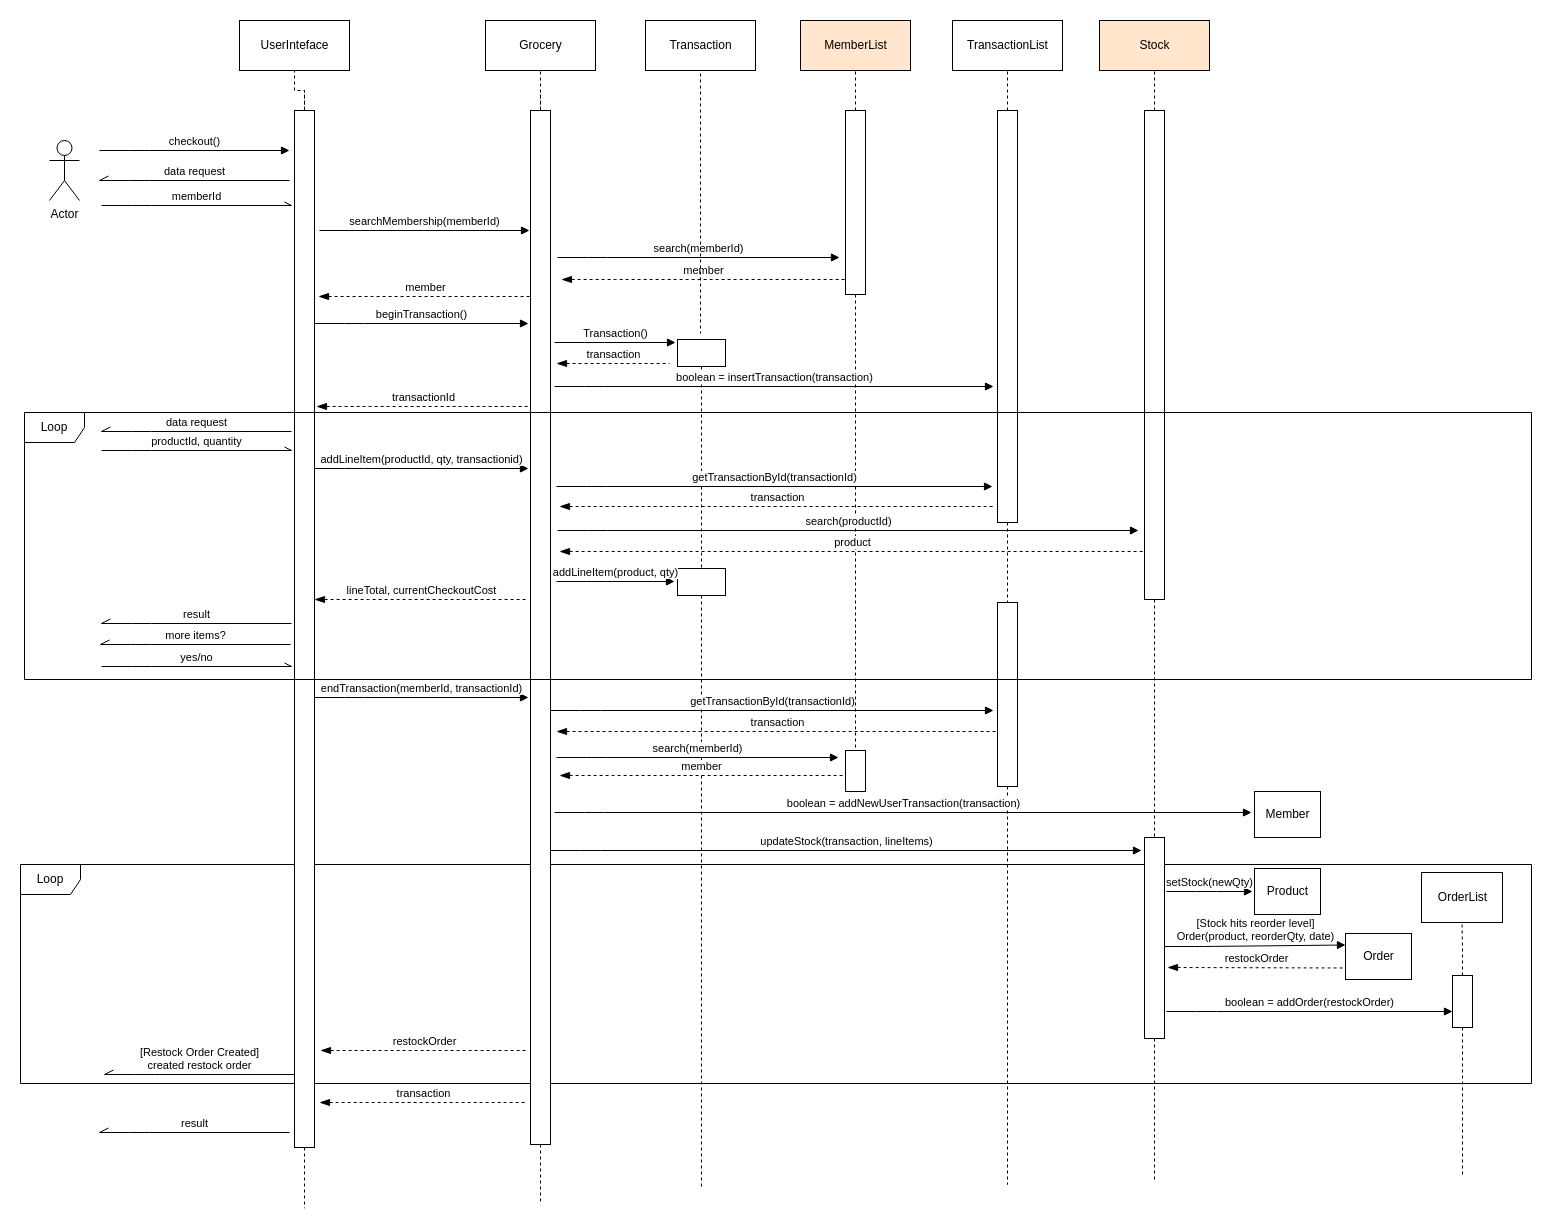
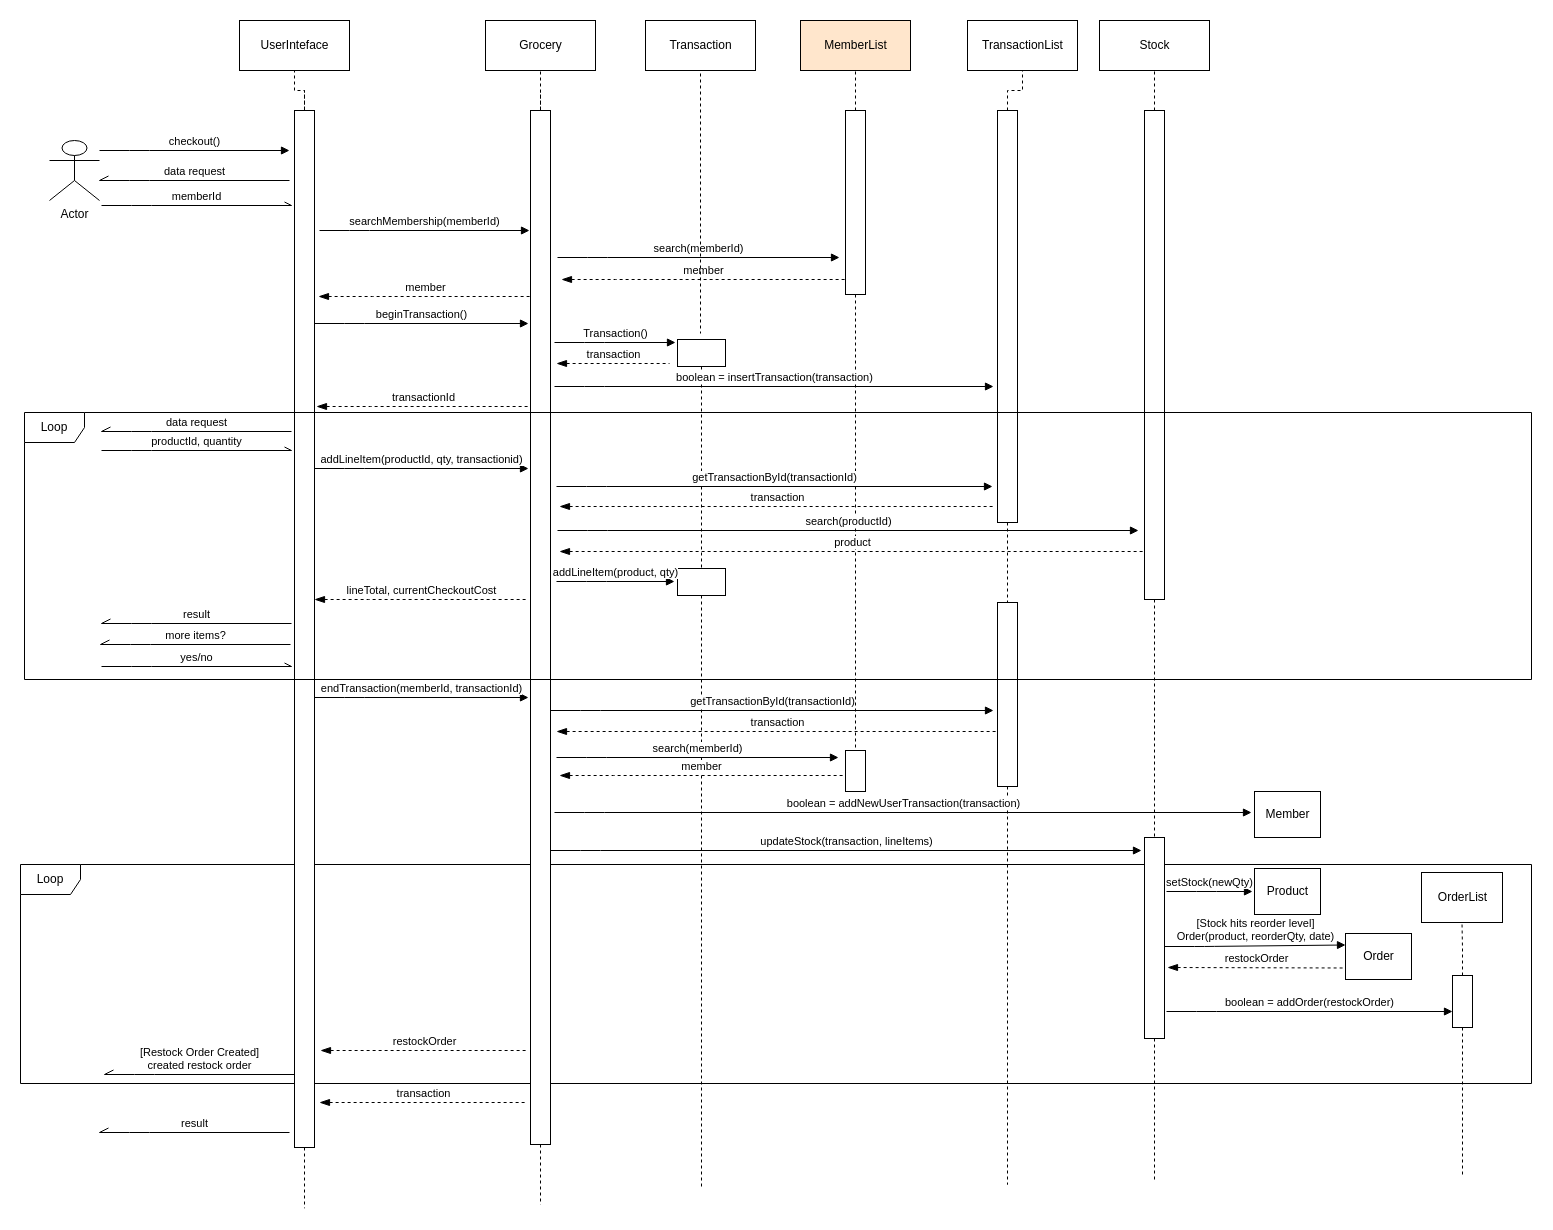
(1008, 46) -> (1023, 46)
(1155, 46) -> (1155, 46)
(65, 171) -> (75, 171)
